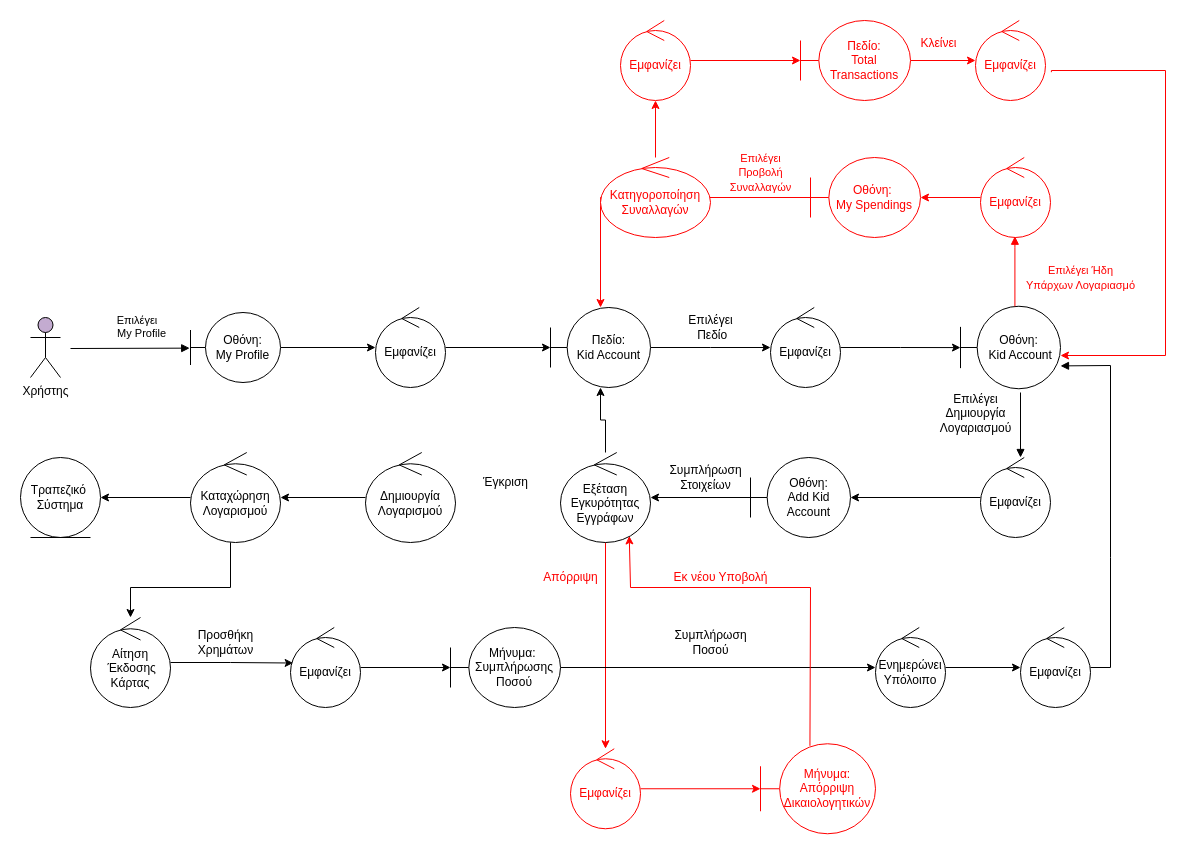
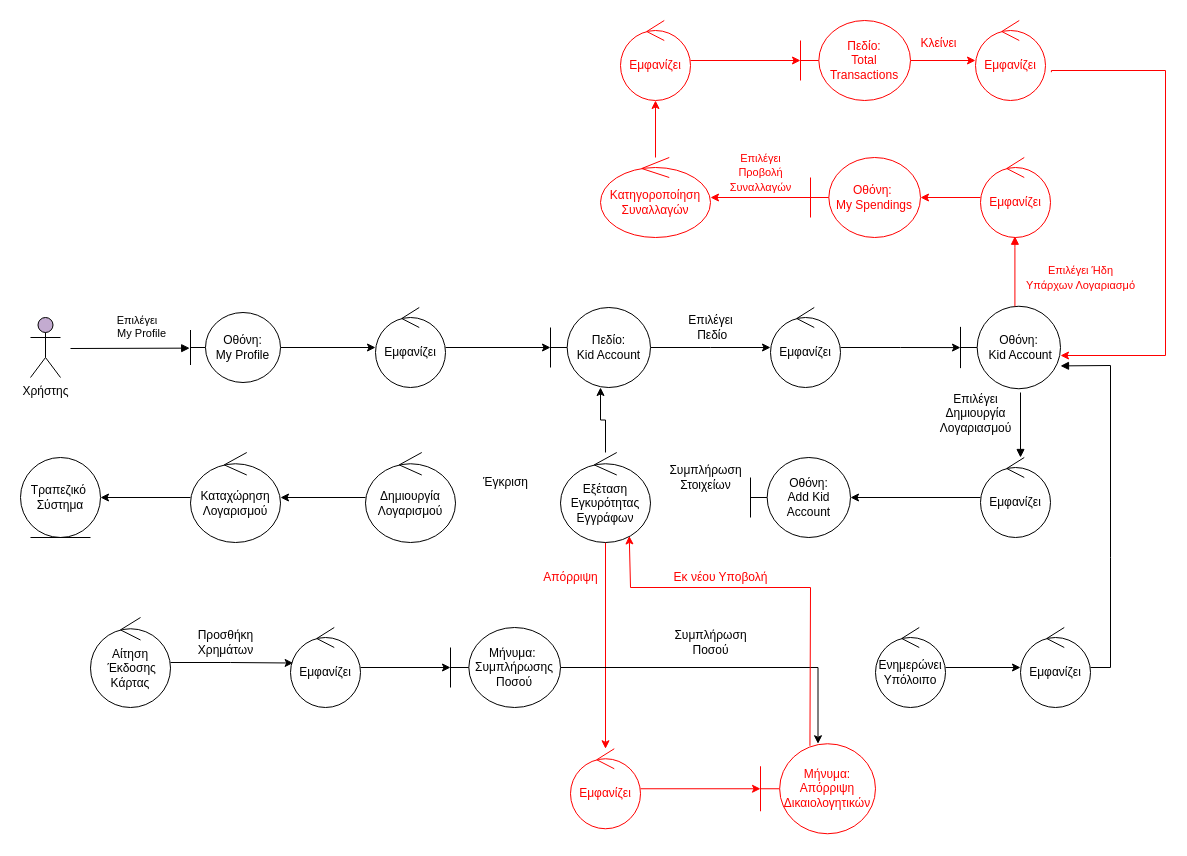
(601, 248) -> (719, 198)
(703, 498) -> none
(192, 588) -> none
(842, 668) -> (818, 701)
